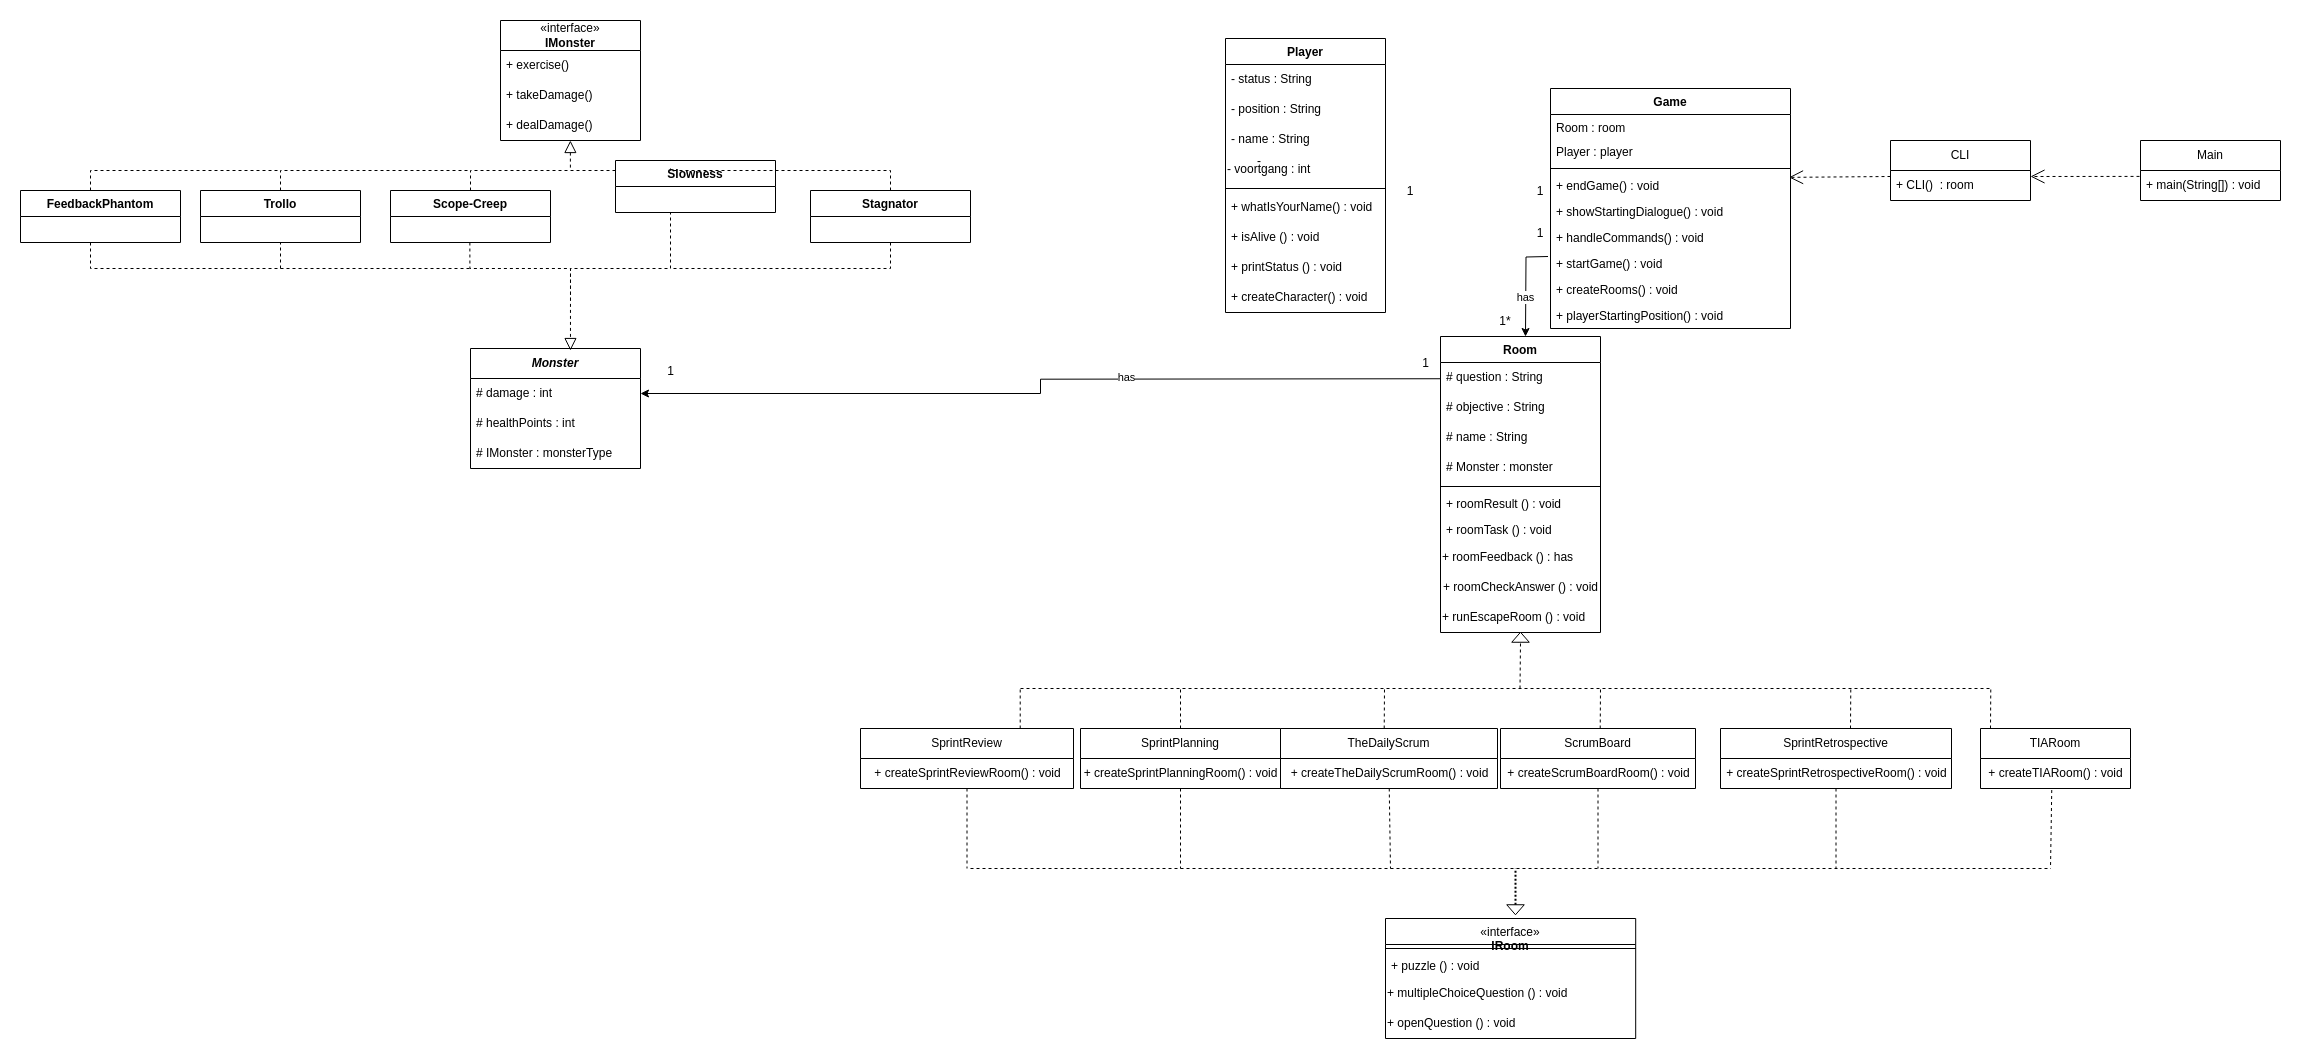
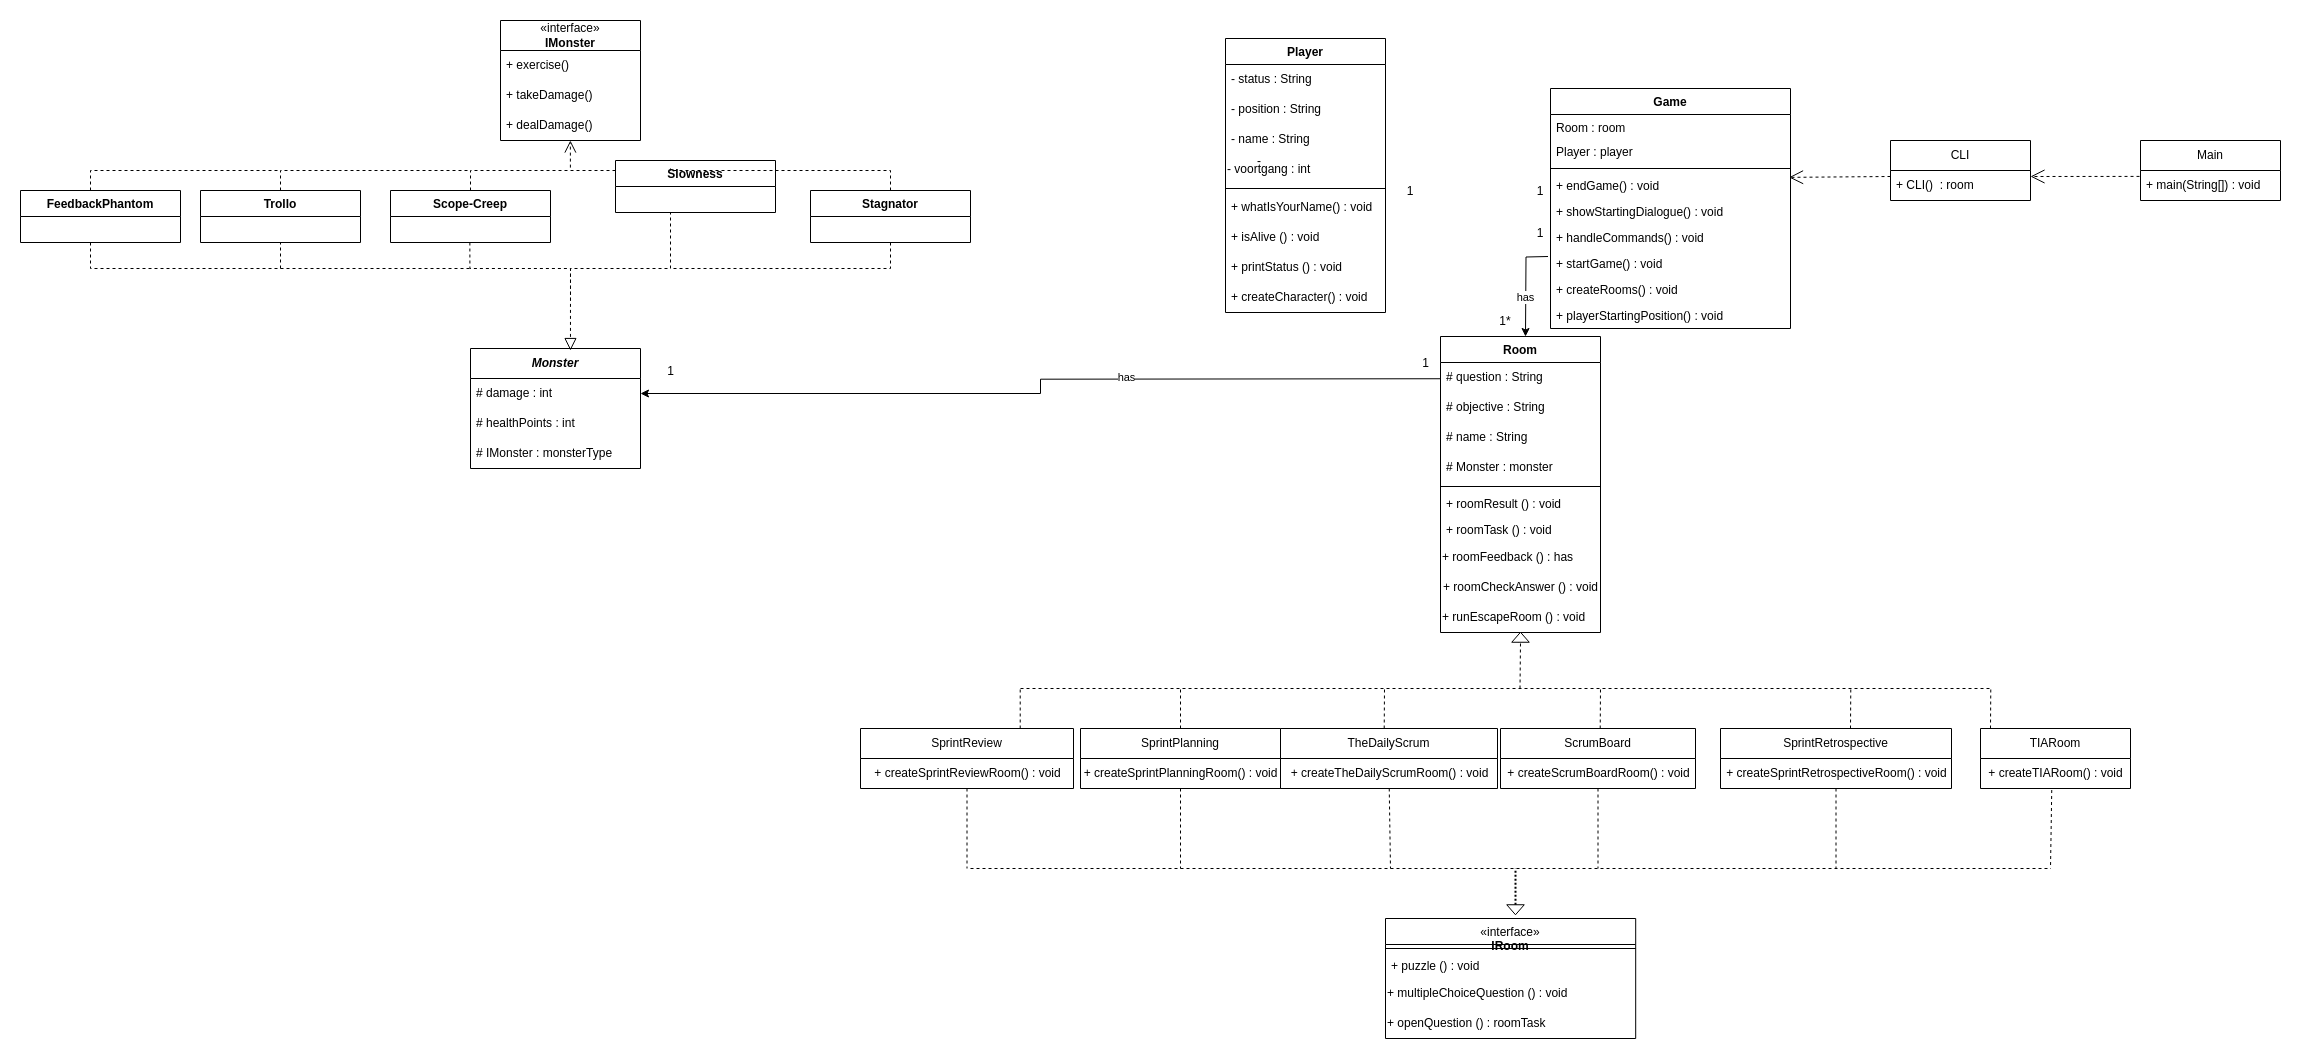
(570, 154) -> (570, 150)
(1457, 1024) -> (1472, 1024)
